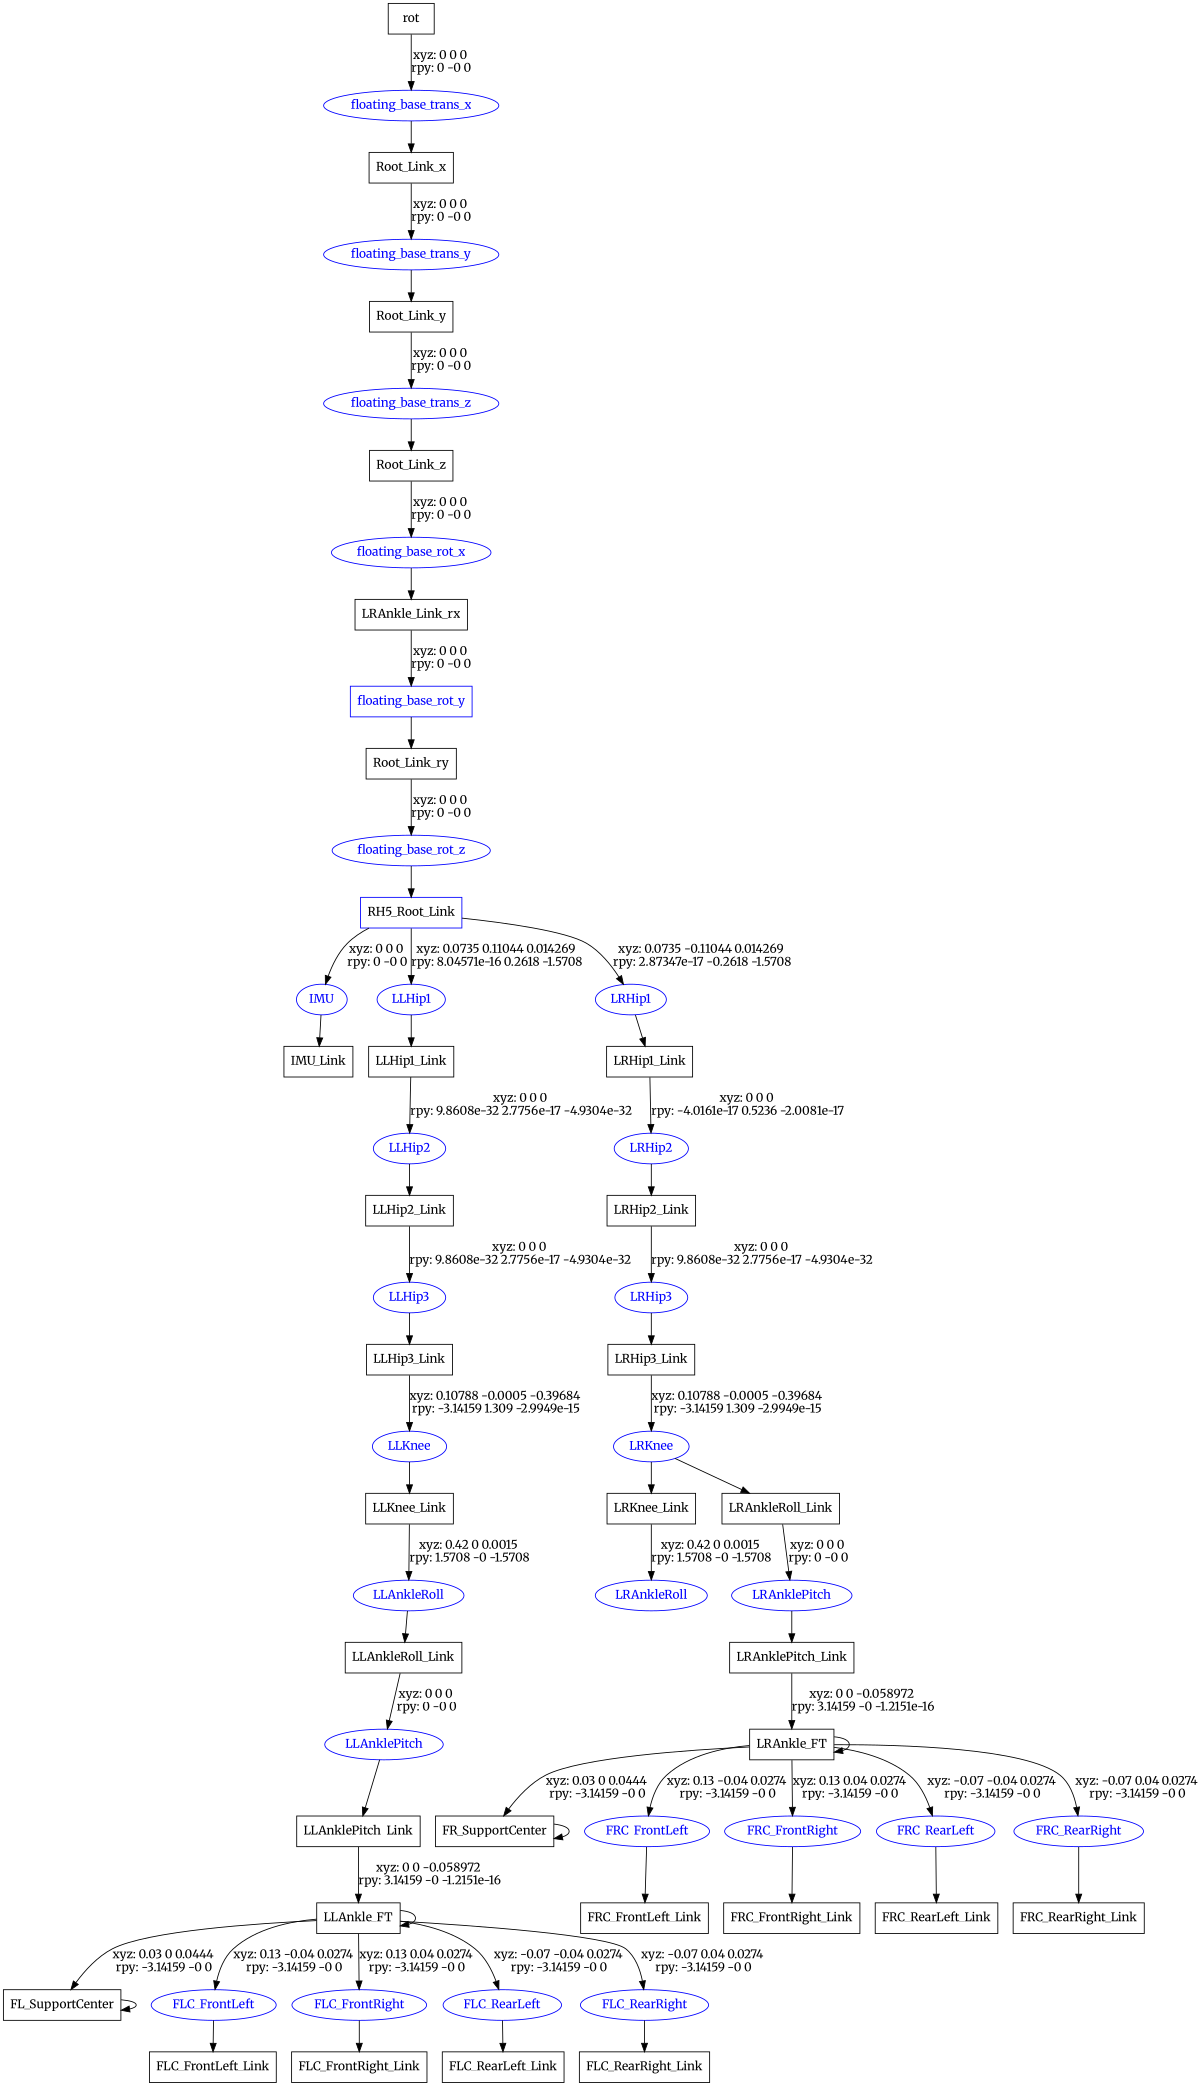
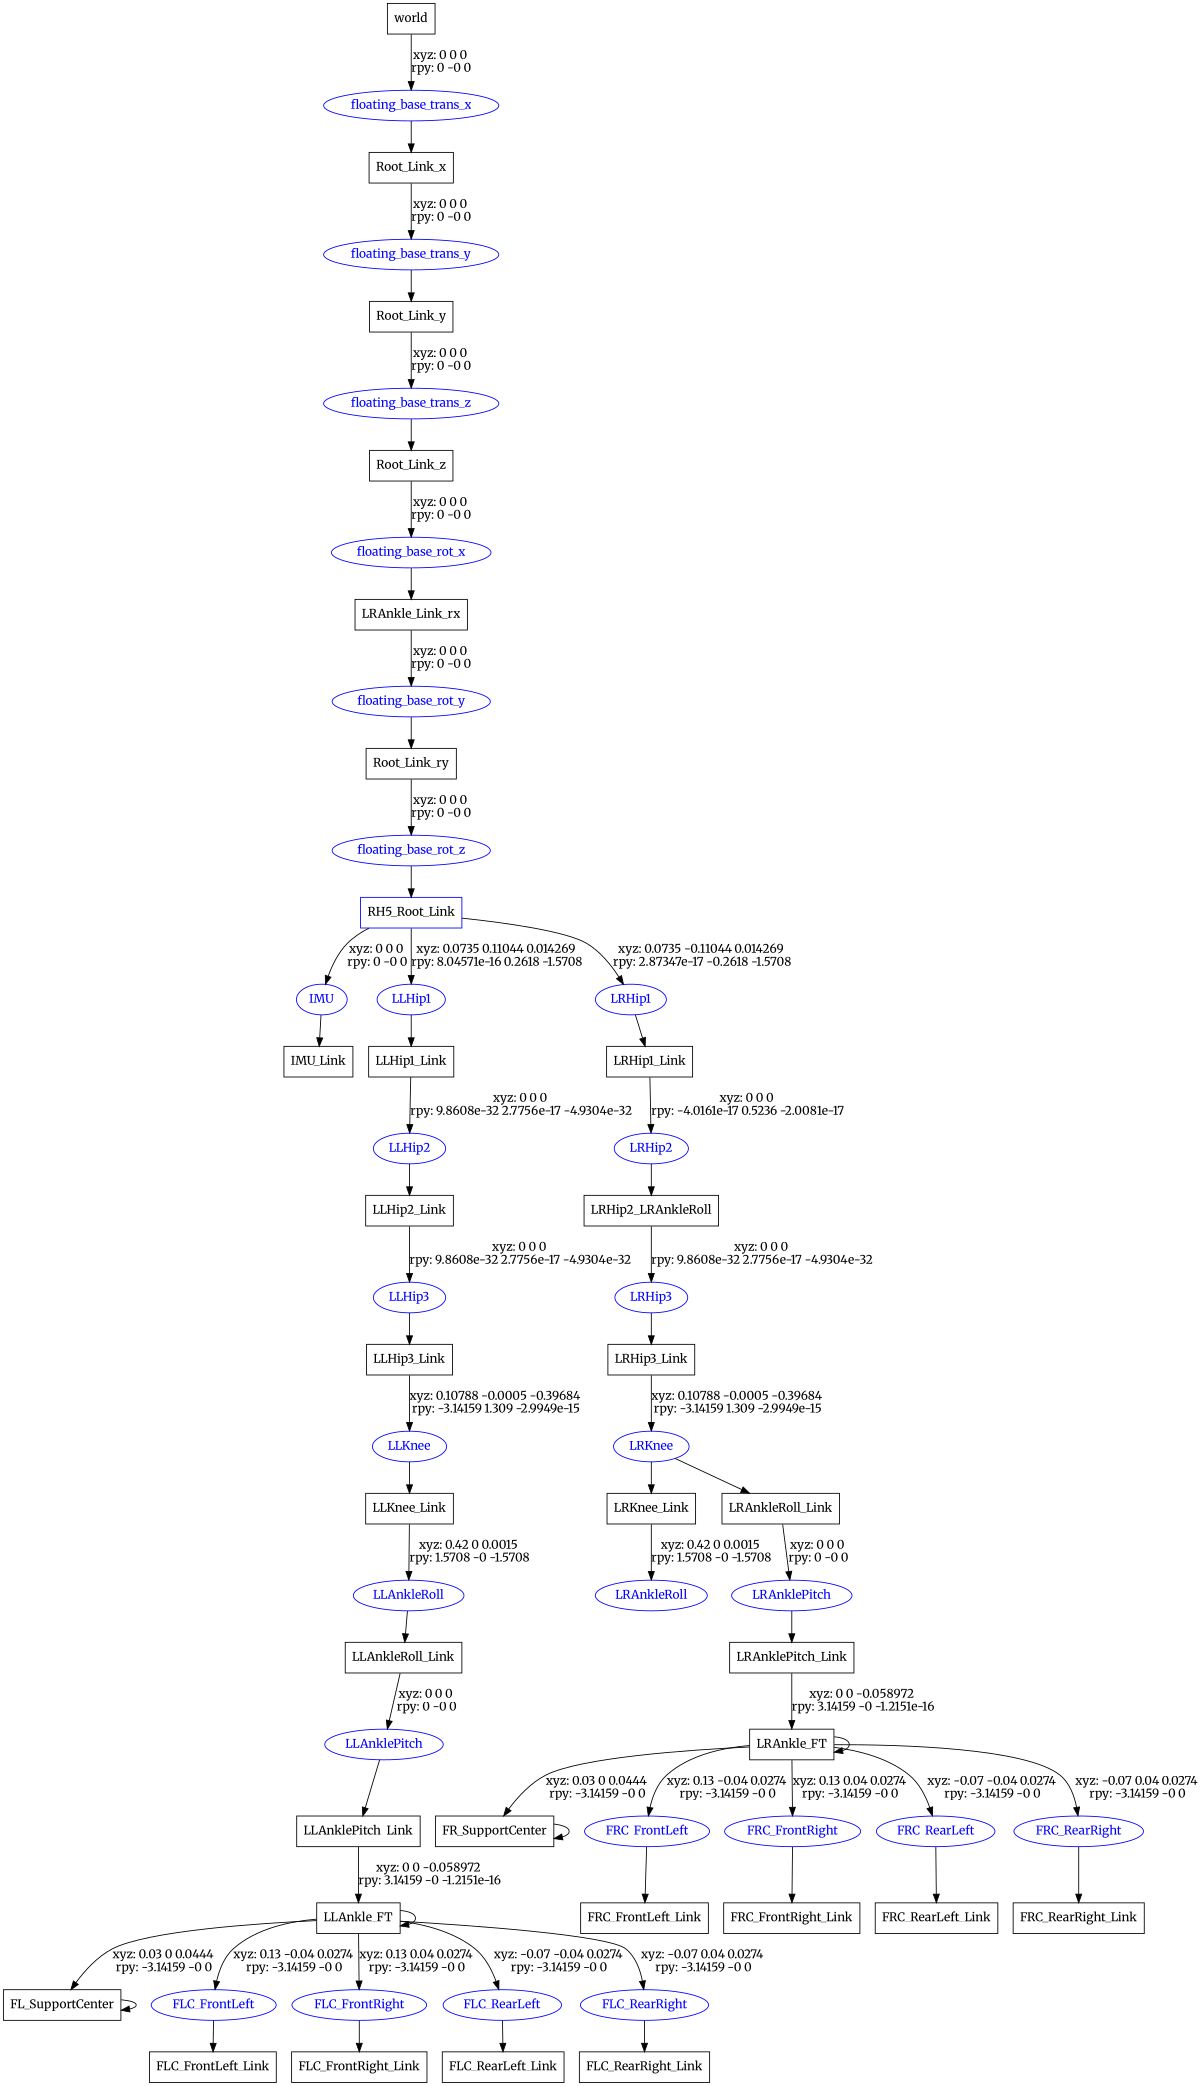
(411, 19) -> (411, 19)
(411, 702) -> (411, 702)
(651, 1211) -> (651, 1211)
